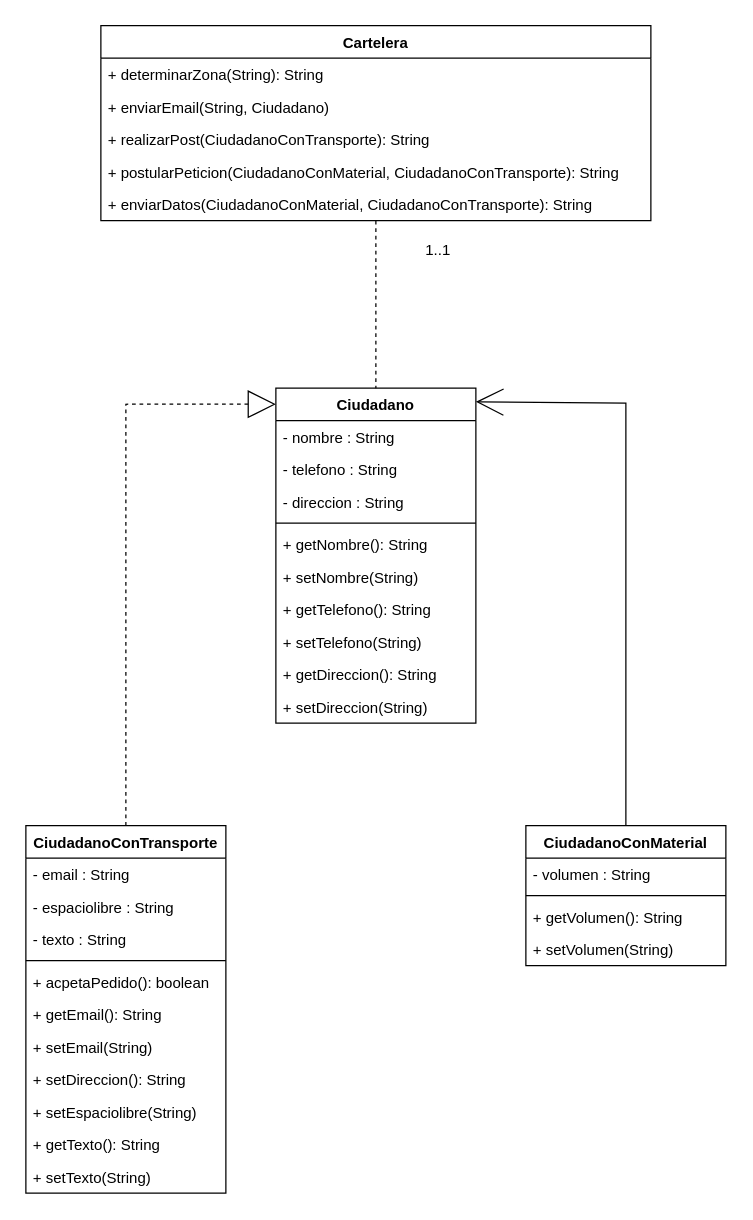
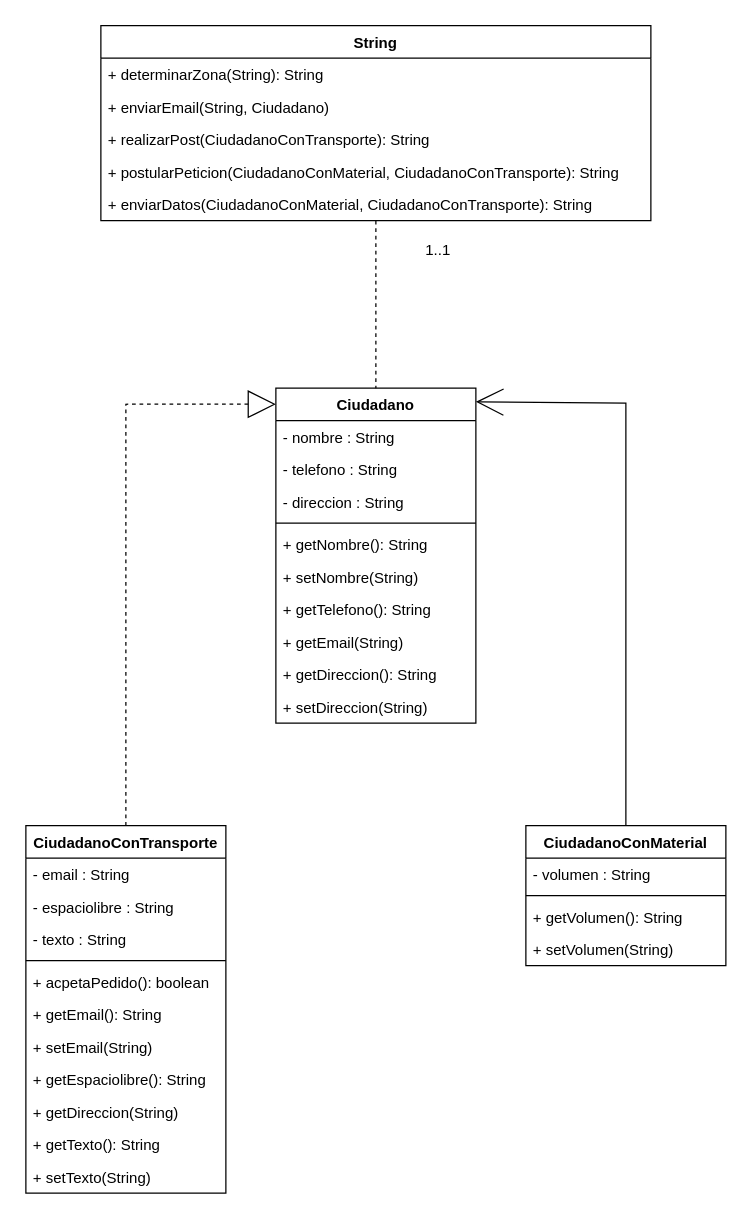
(375, 43) -> (375, 43)
(367, 643) -> (352, 643)
(122, 1080) -> (132, 1080)
(130, 1113) -> (119, 1113)
